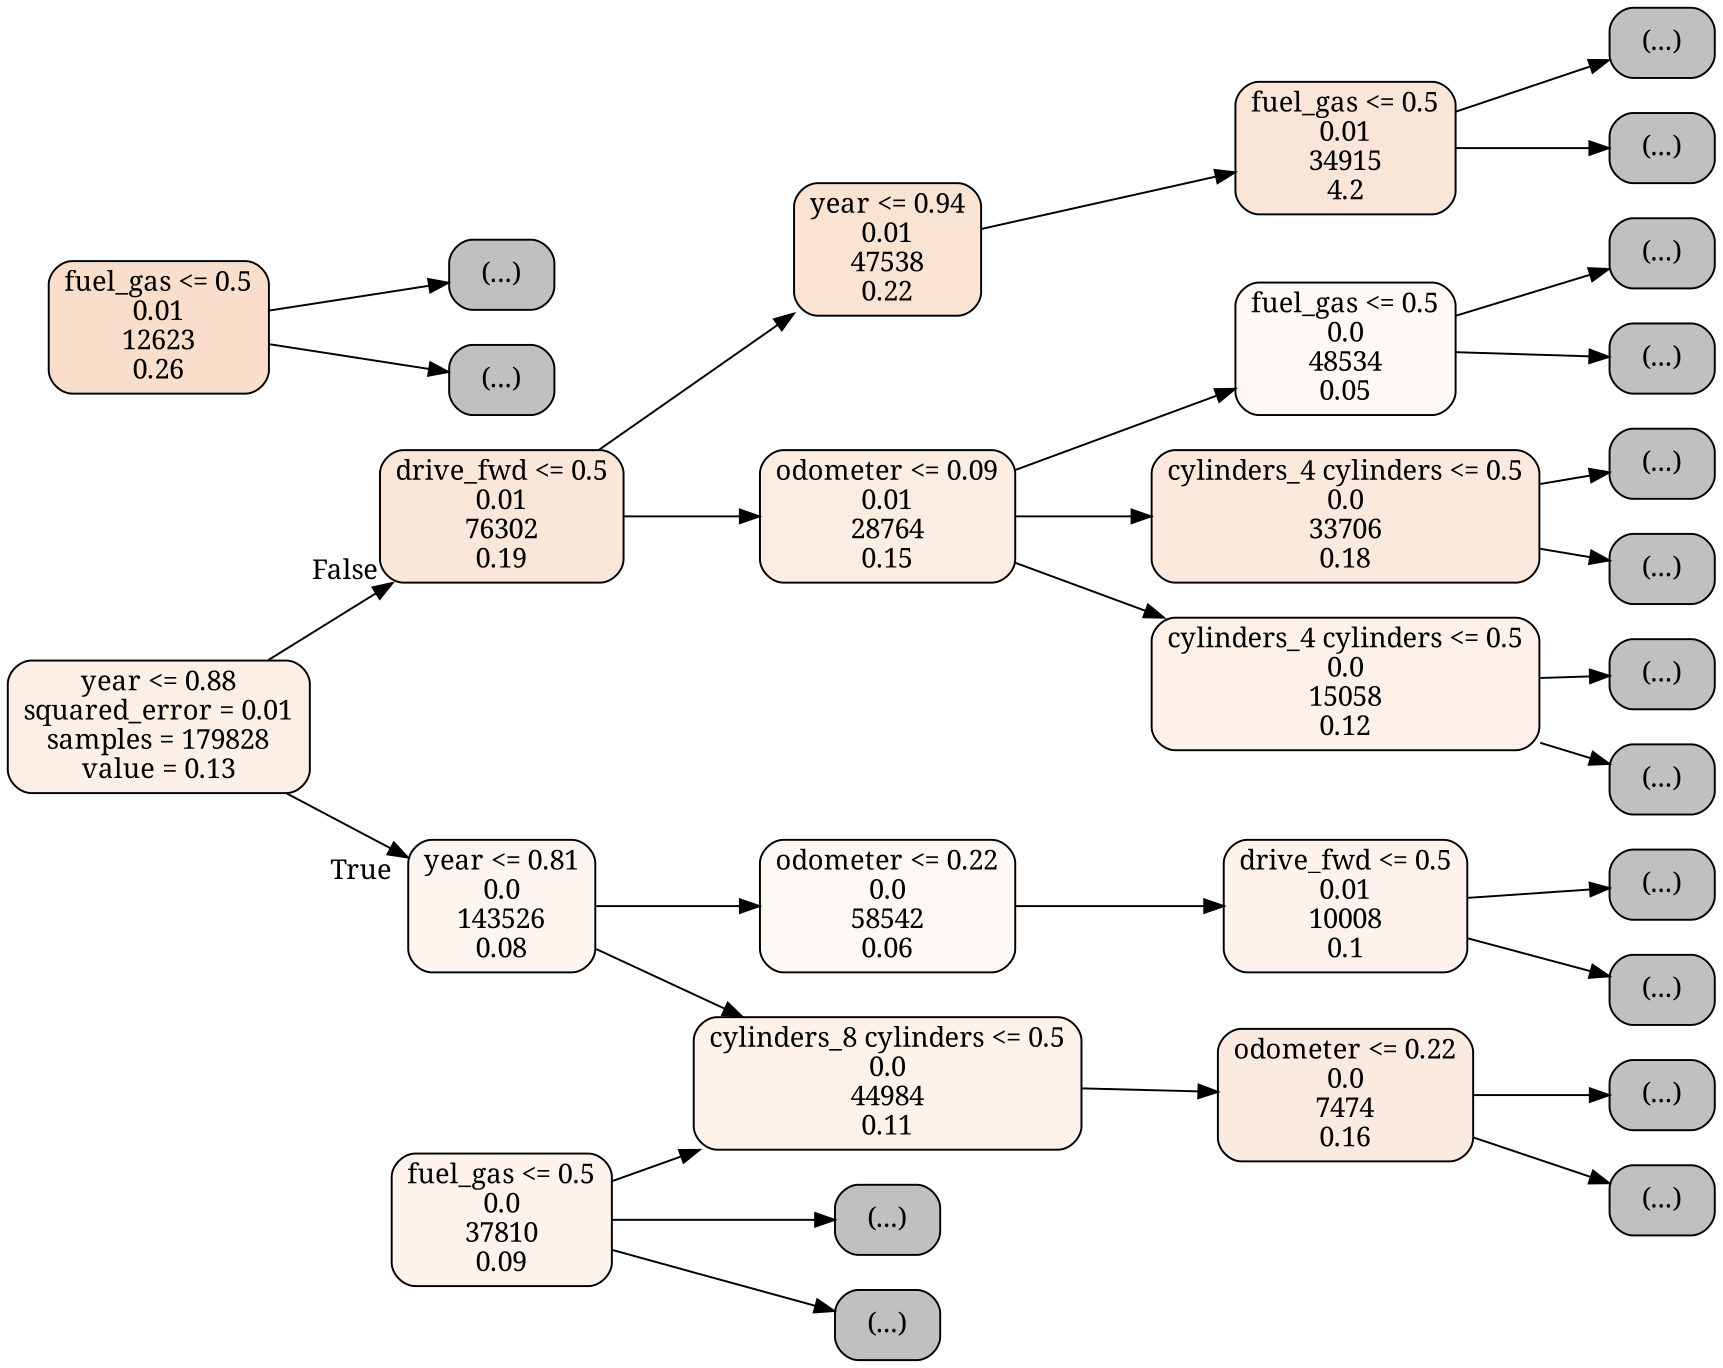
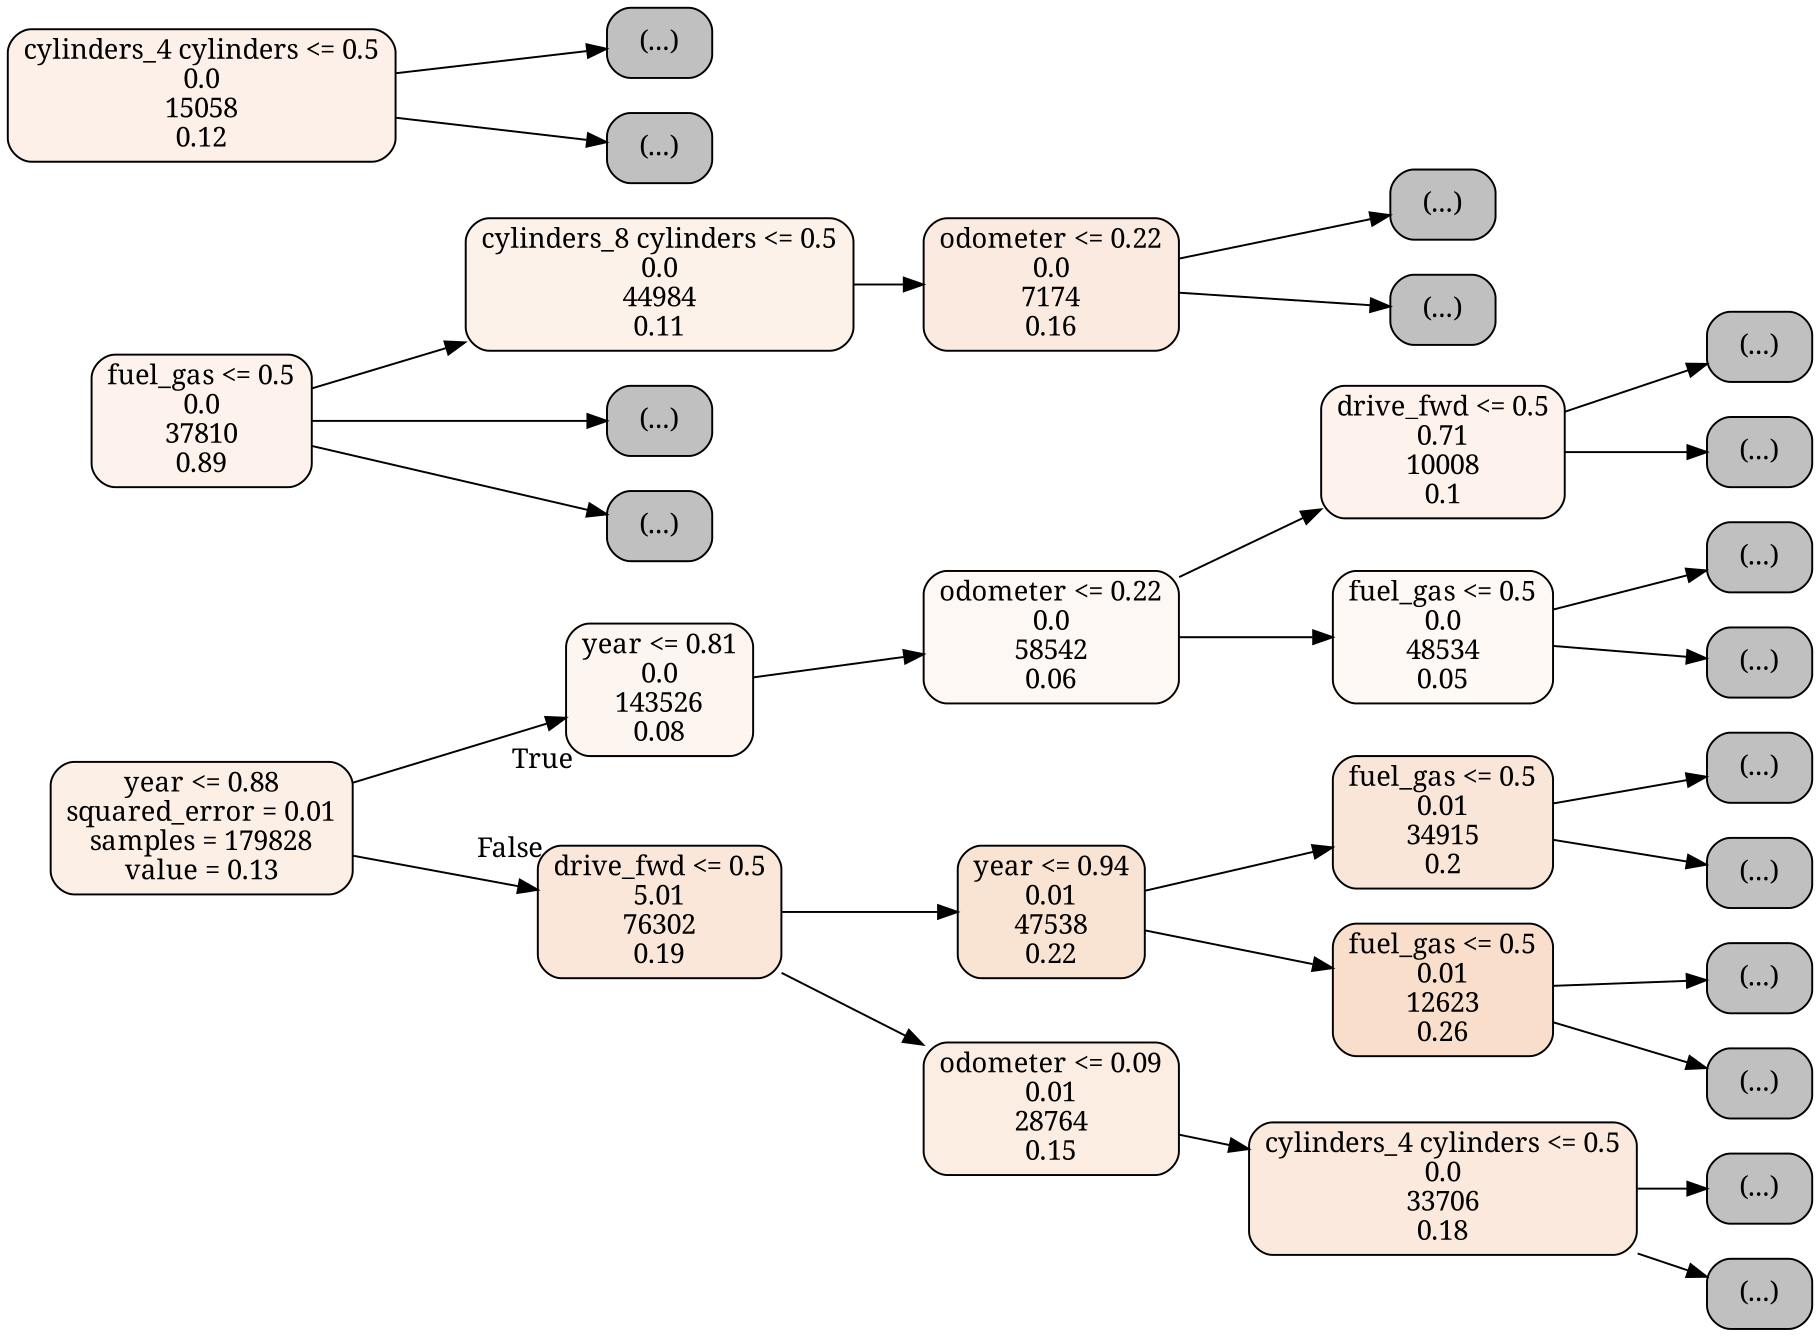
(1346, 148) -> (1443, 822)
(1116, 433) -> (1246, 637)
(502, 516) -> (660, 912)
(1080, 587) -> none
(1346, 906) -> (1443, 452)
none -> (1229, 947)
(660, 979) -> none
(1346, 1095) -> (1051, 284)
(502, 1220) -> (202, 421)
